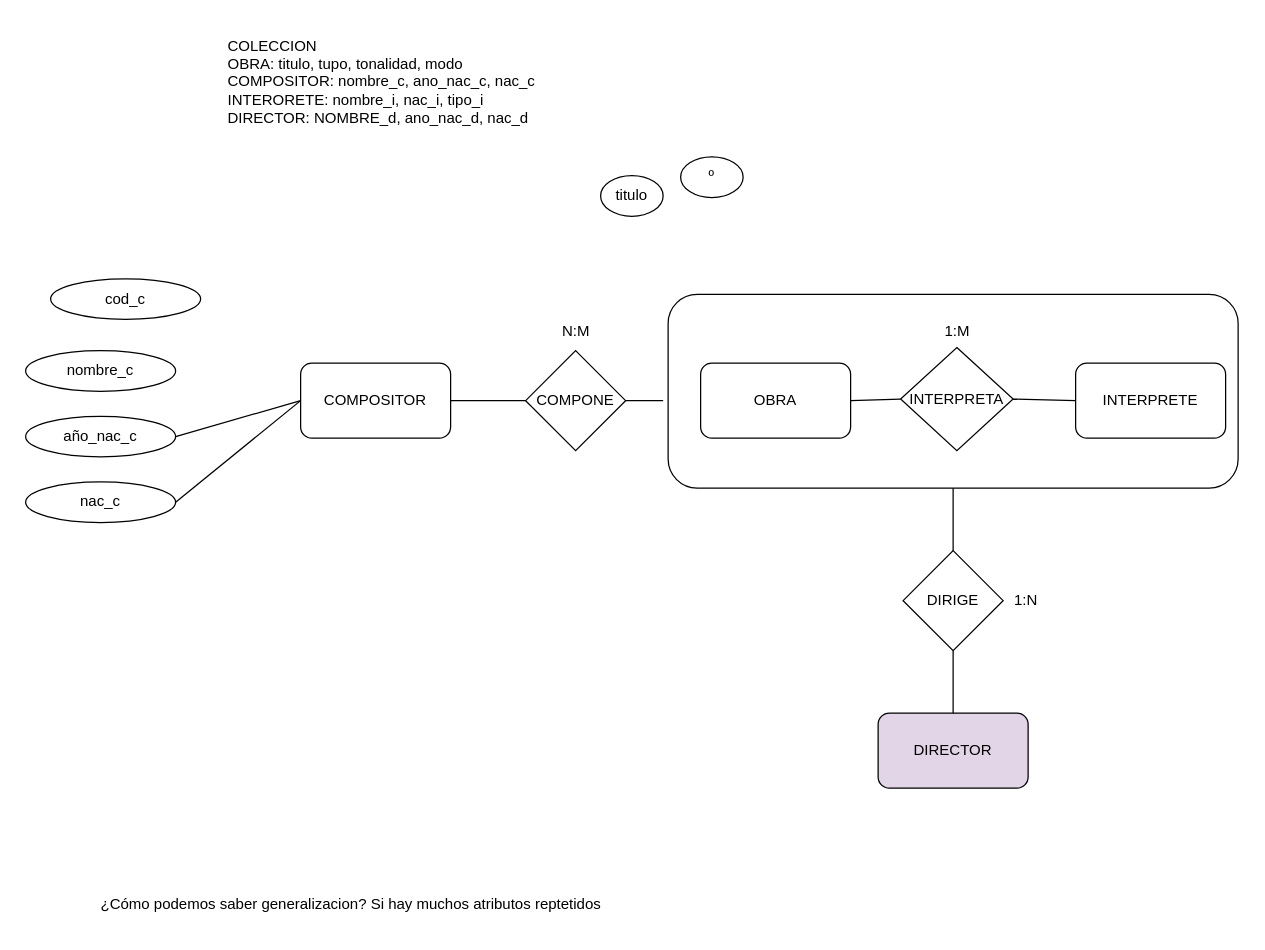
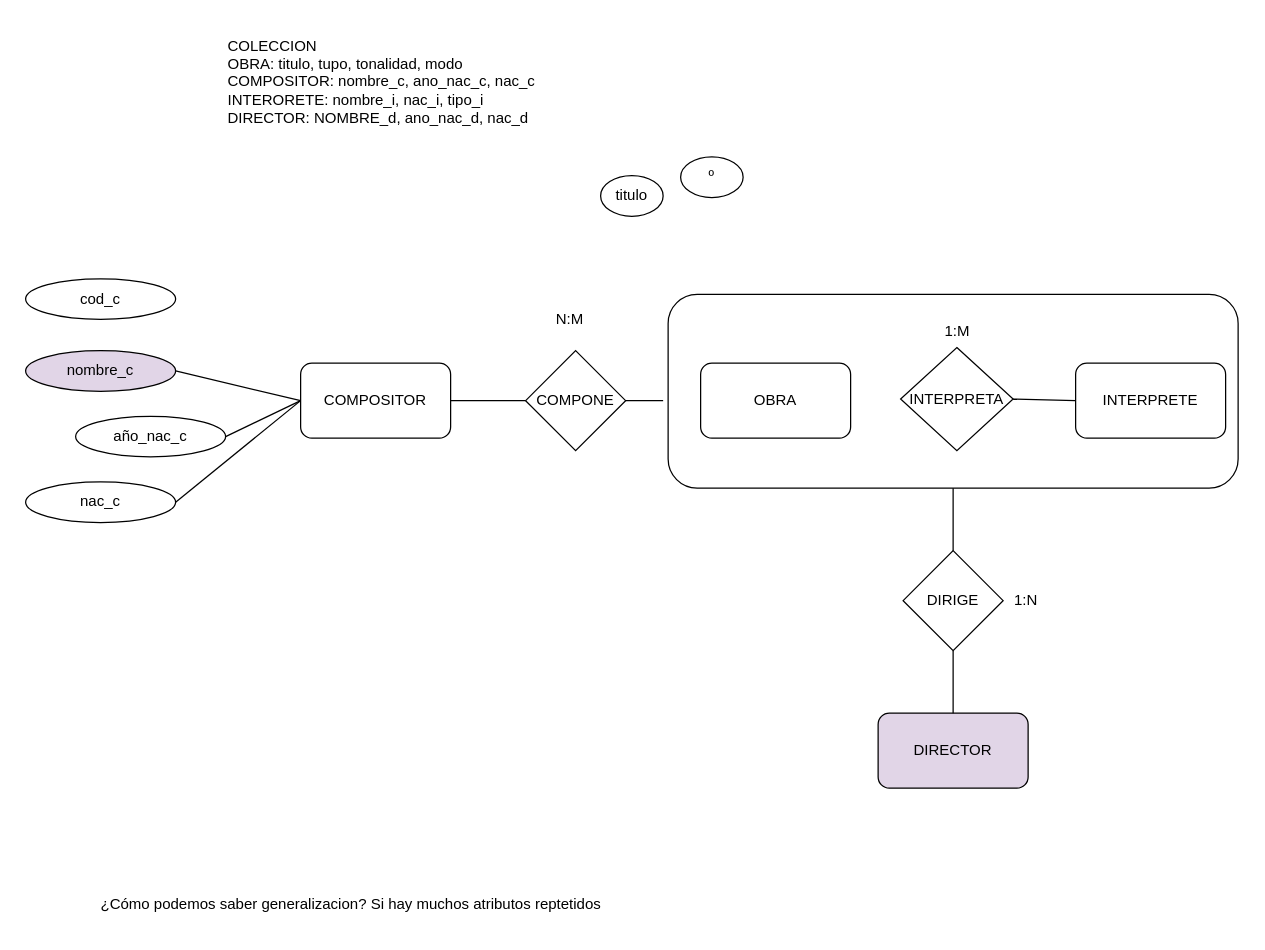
(126, 299) -> (101, 299)
(576, 332) -> (569, 319)
(101, 371) -> (101, 371)
none -> (235, 385)
(876, 400) -> none
(101, 437) -> (151, 437)
